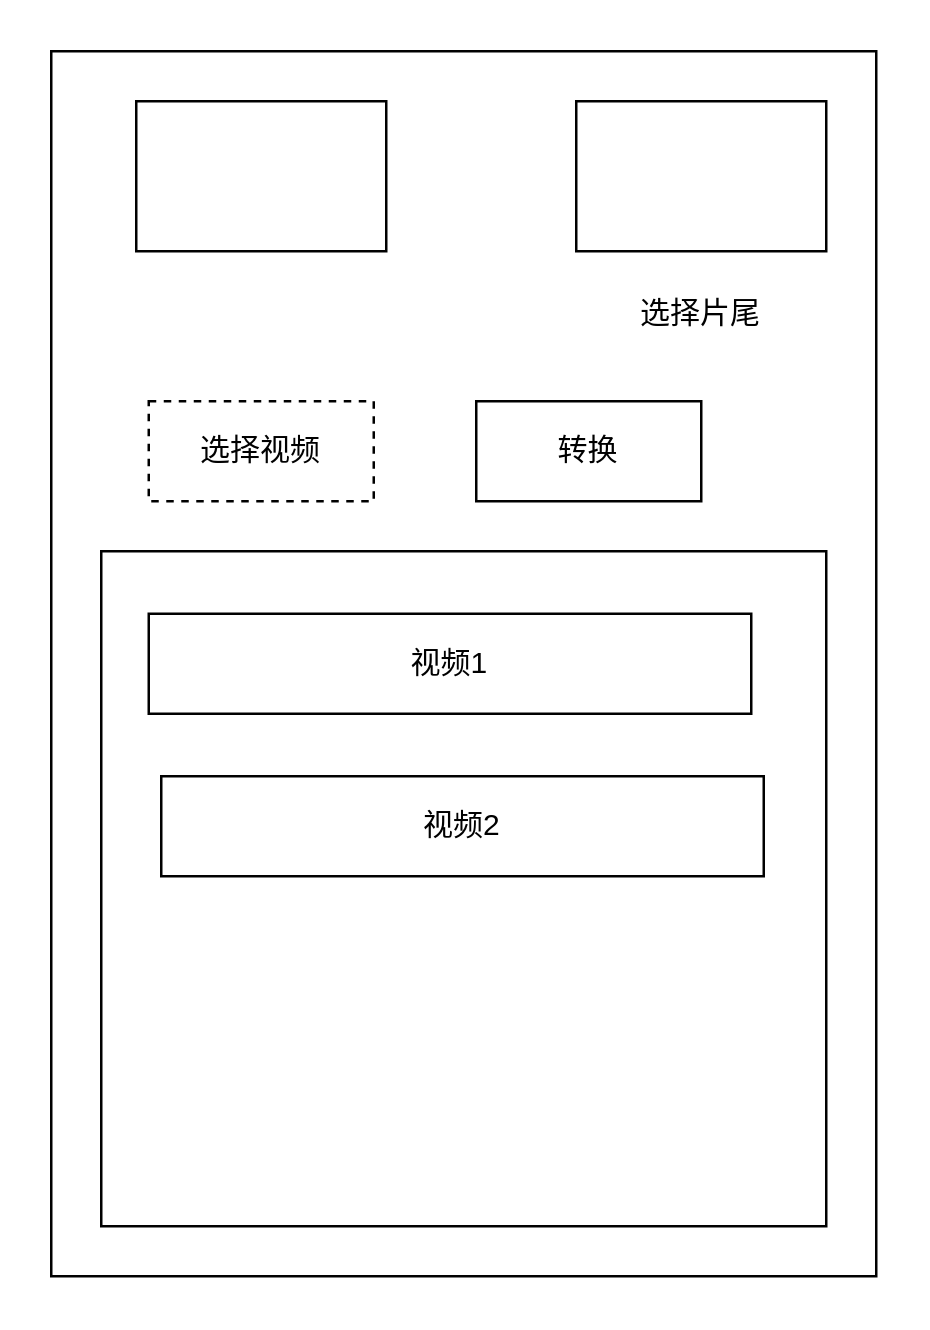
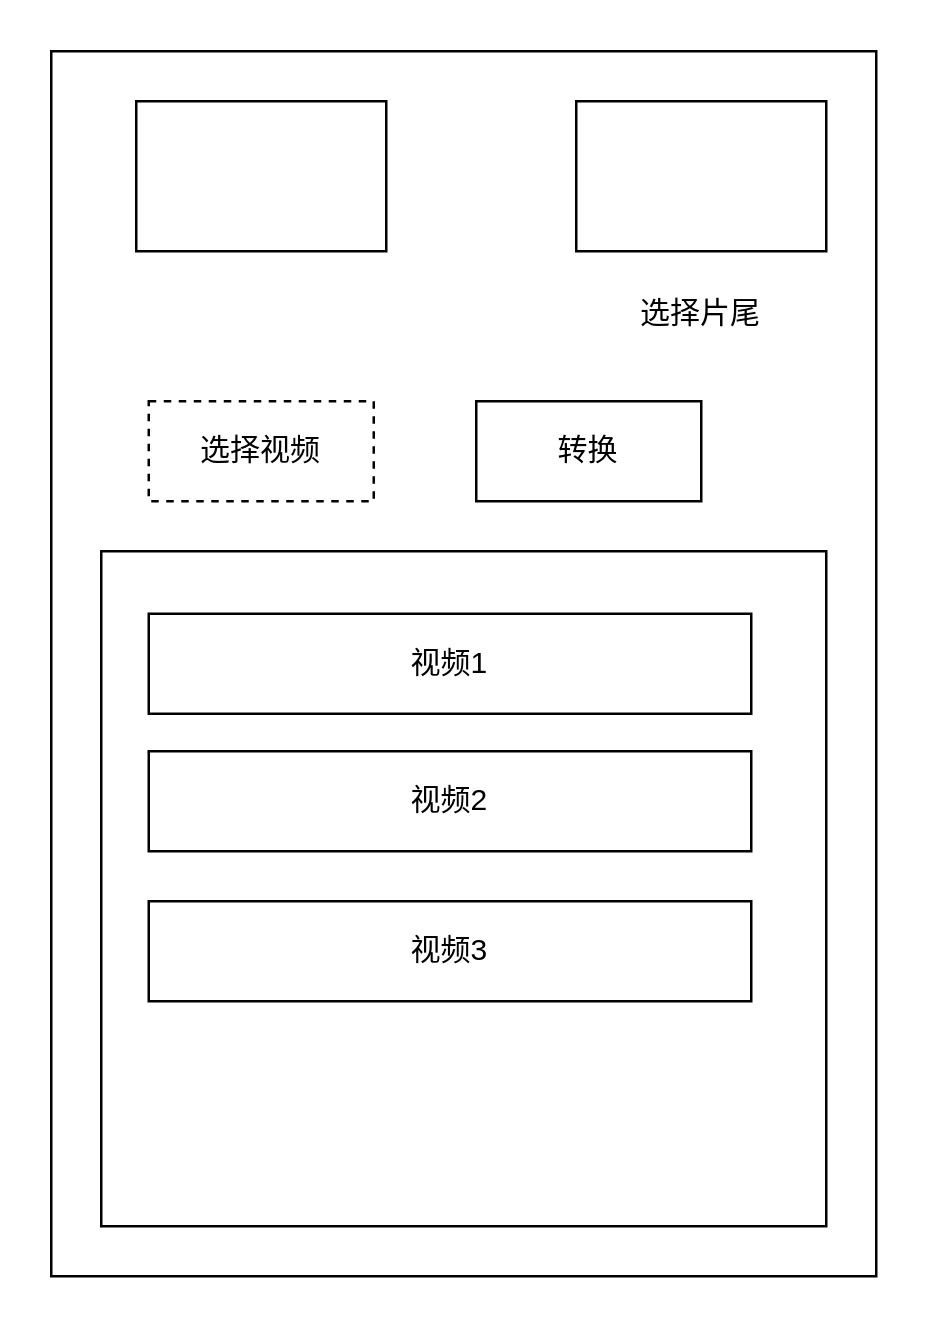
(463, 826) -> (450, 801)
none -> (450, 951)
